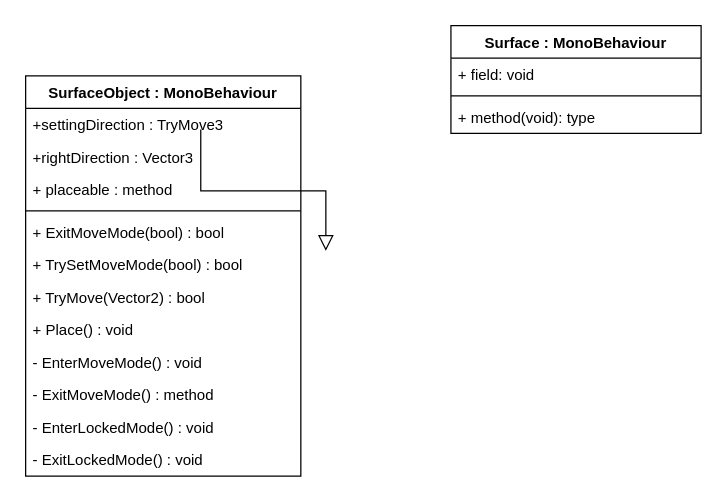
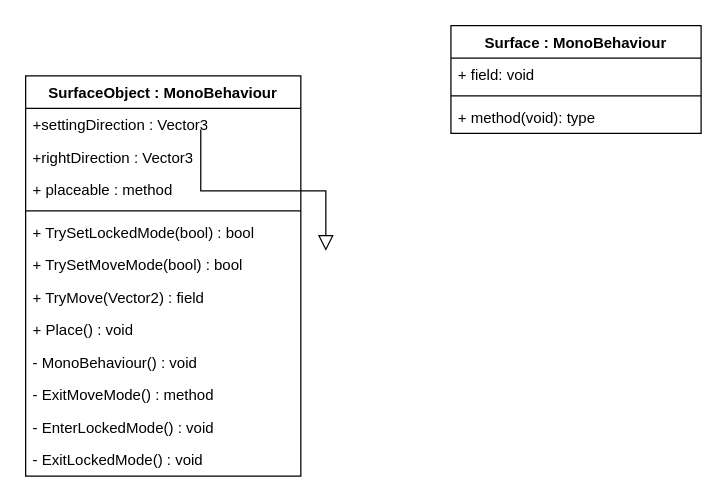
(139, 126) -> (135, 126)
(133, 233) -> (152, 233)
(128, 298) -> (131, 298)
(124, 363) -> (122, 363)
